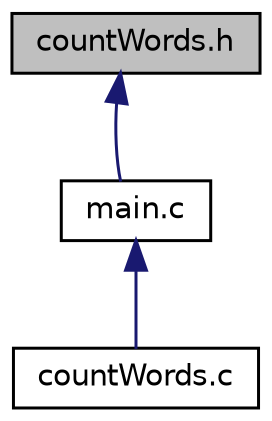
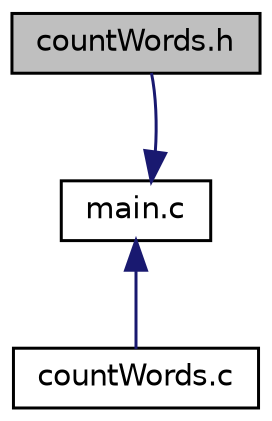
(116, 142) -> (156, 112)
